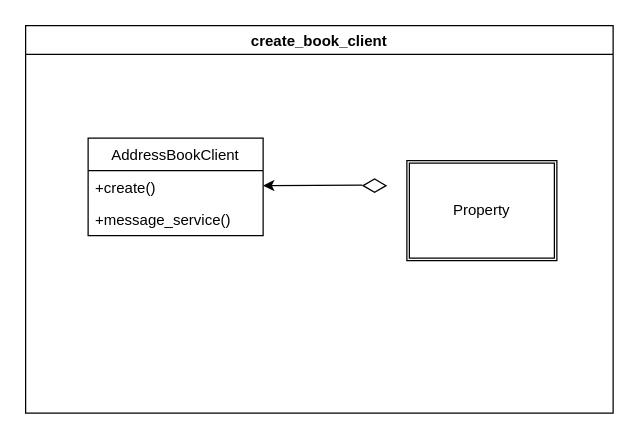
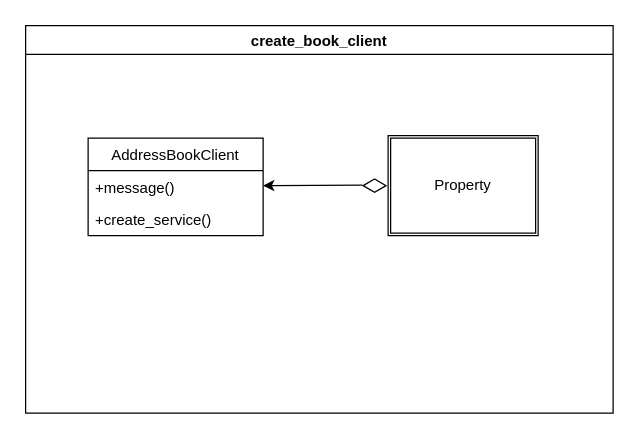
(133, 188) -> (137, 188)
(482, 211) -> (463, 186)
(169, 220) -> (164, 220)
